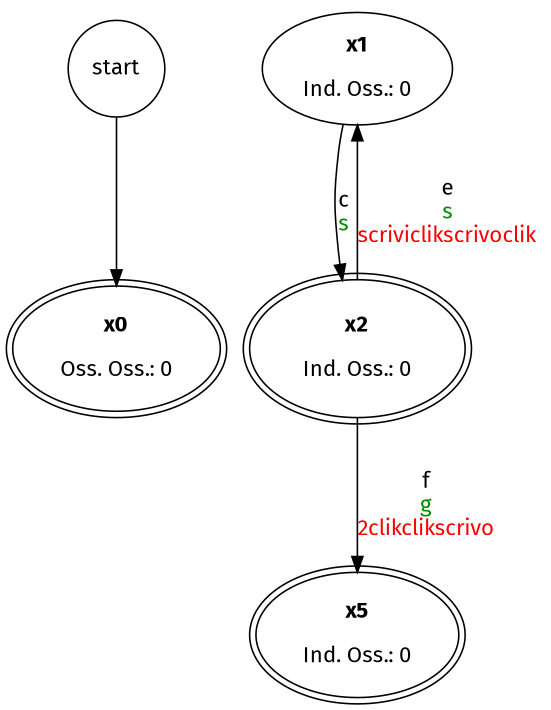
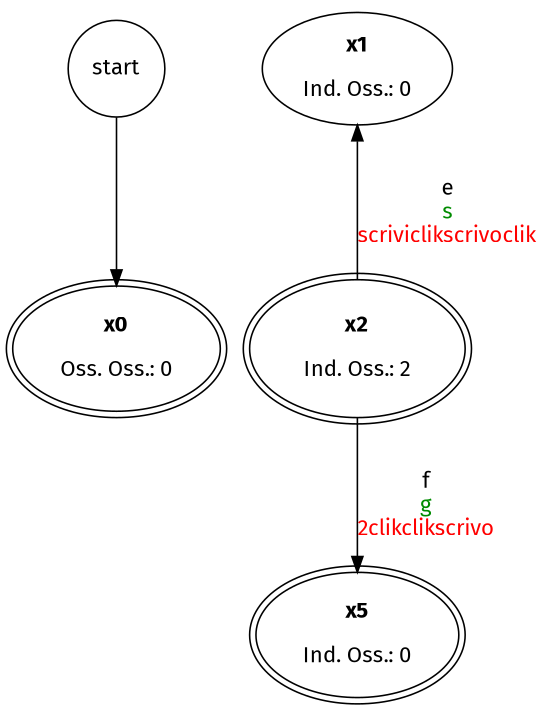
(335, 194) -> none
(357, 369) -> (357, 369)
